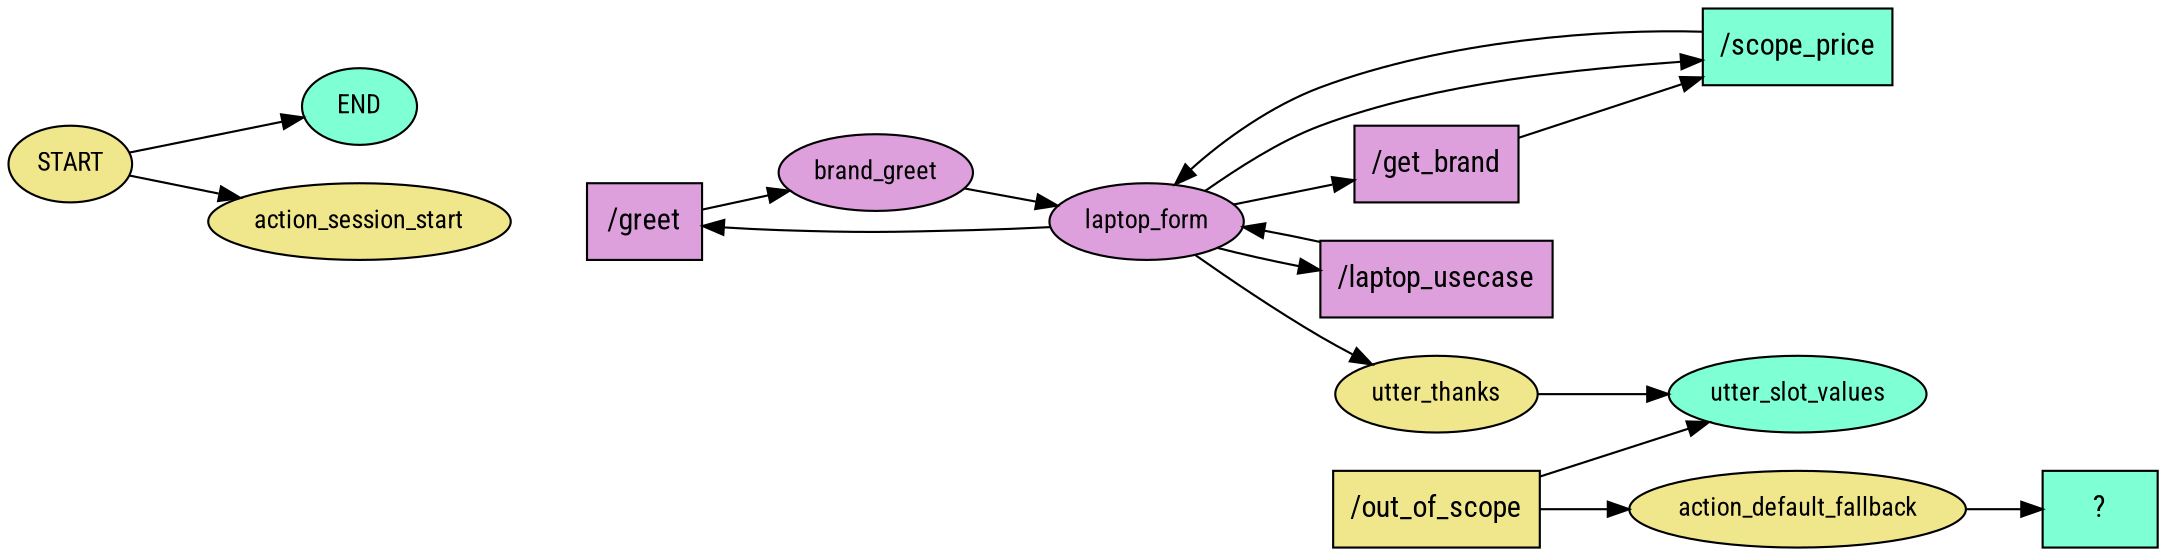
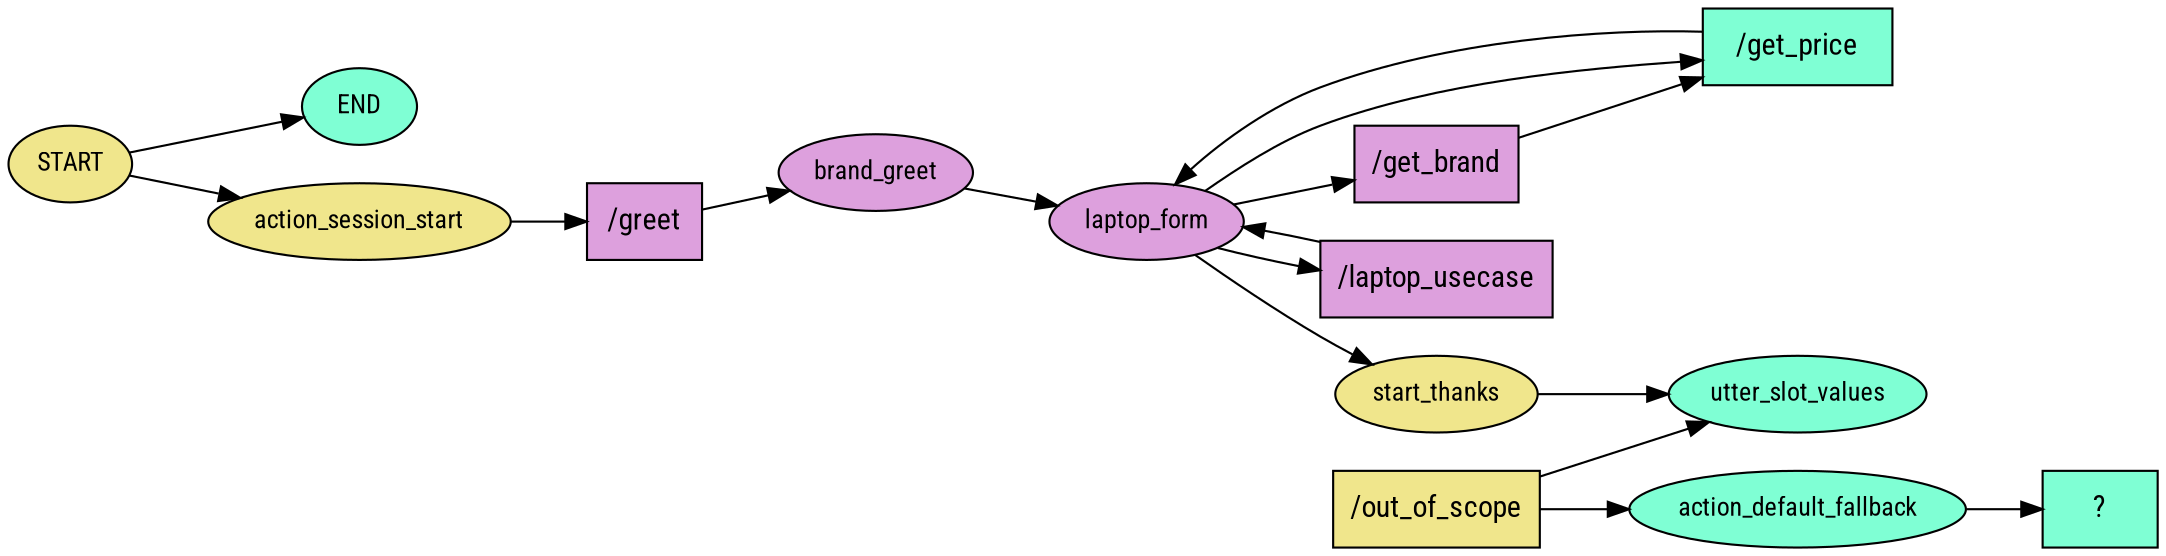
(1798, 47) -> (1798, 47)
(887, 232) -> (538, 222)
(1436, 394) -> (1436, 394)
(1798, 509) -> (1798, 509)
